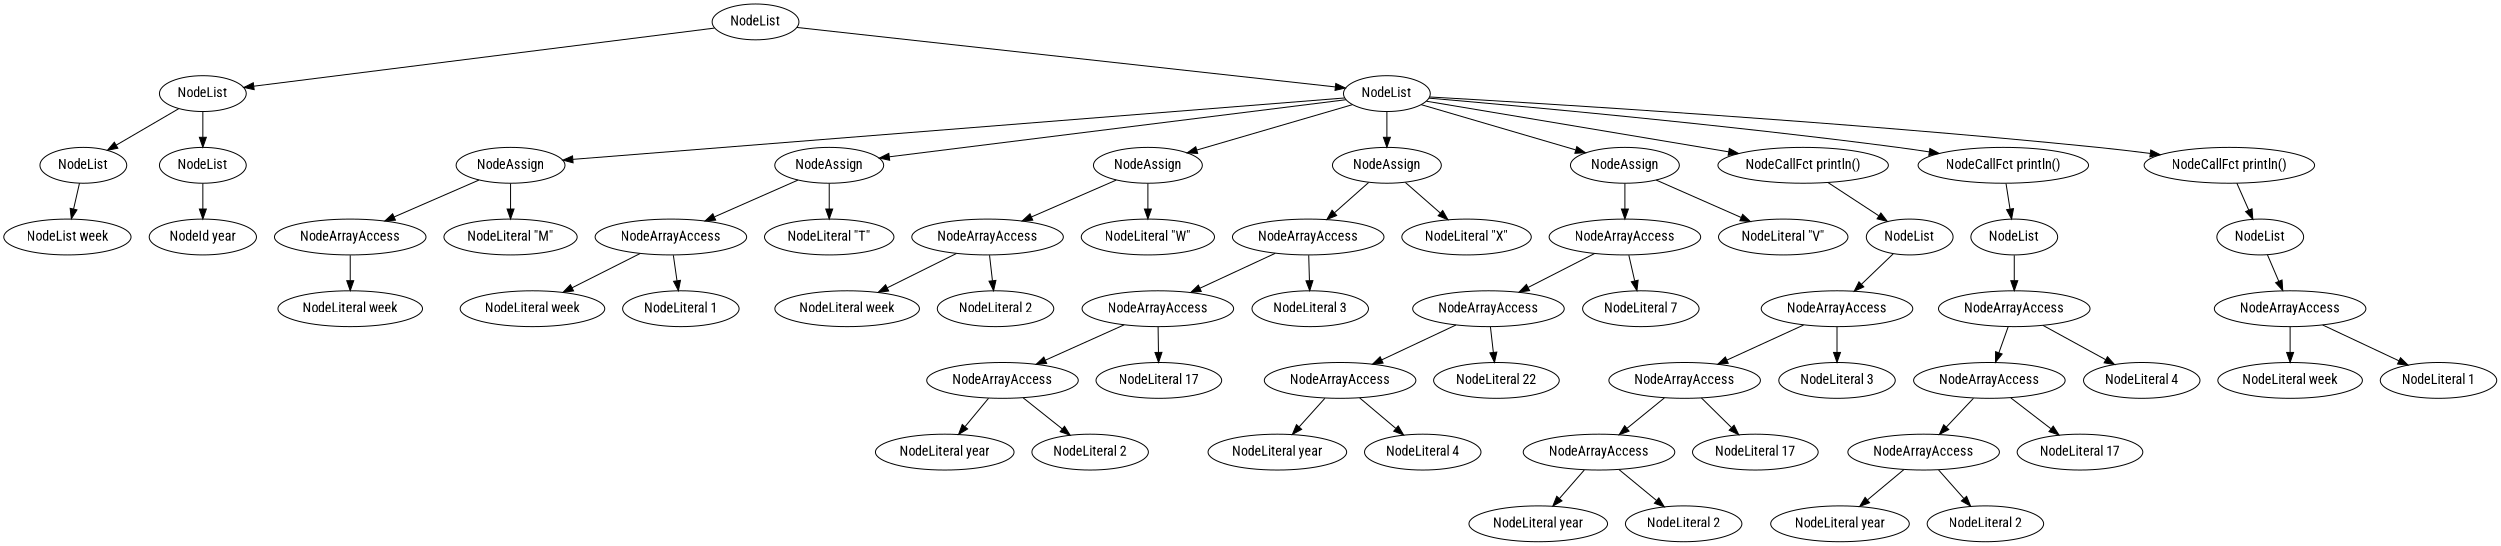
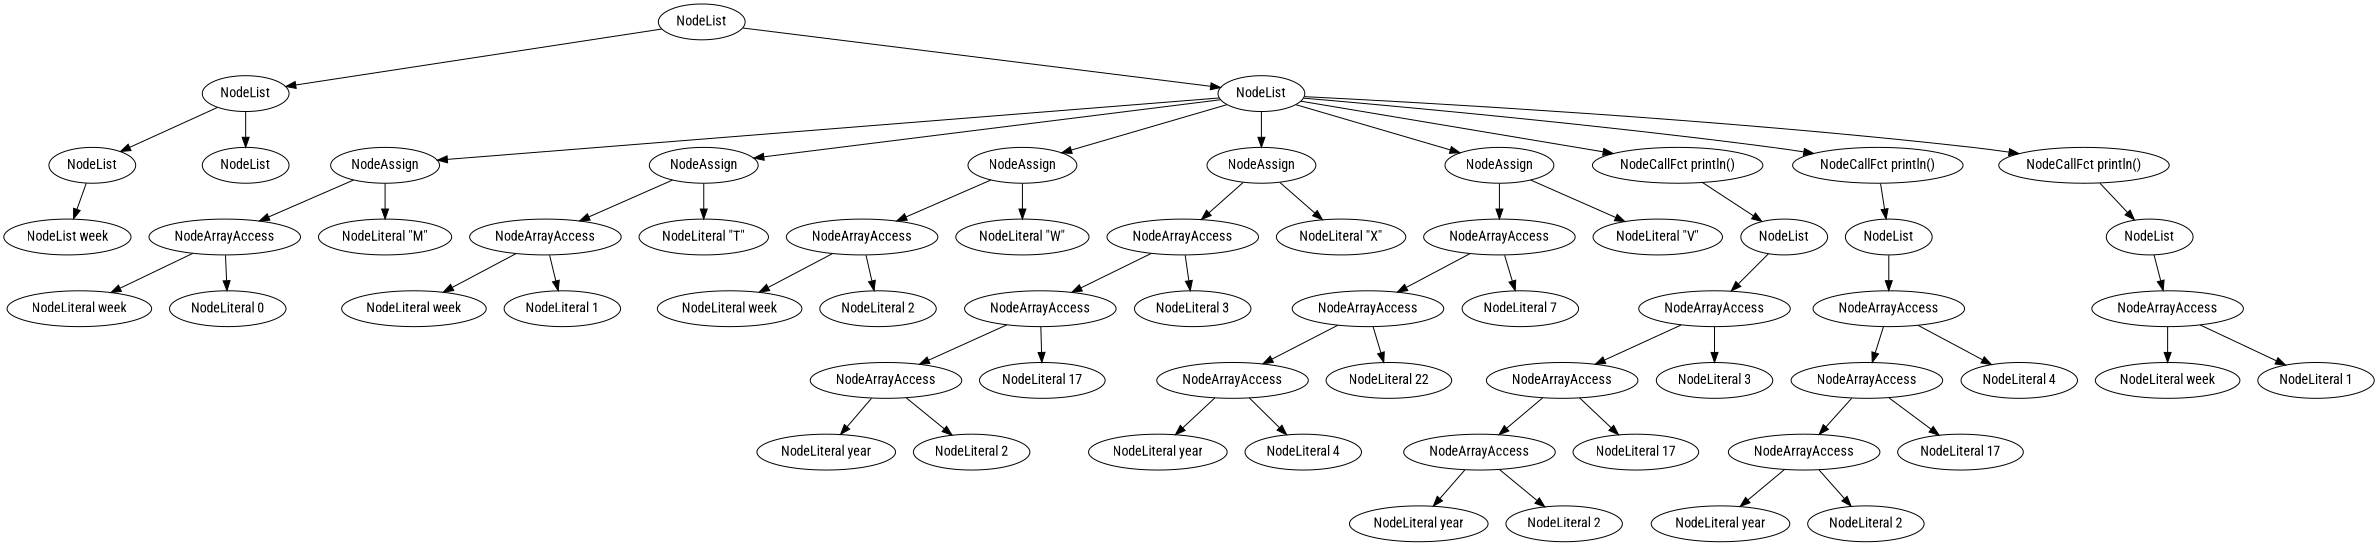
(203, 237) -> none
none -> (228, 309)
